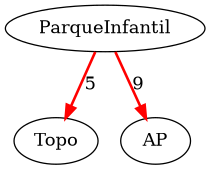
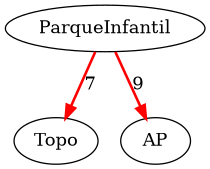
(91, 85) -> (91, 85)
